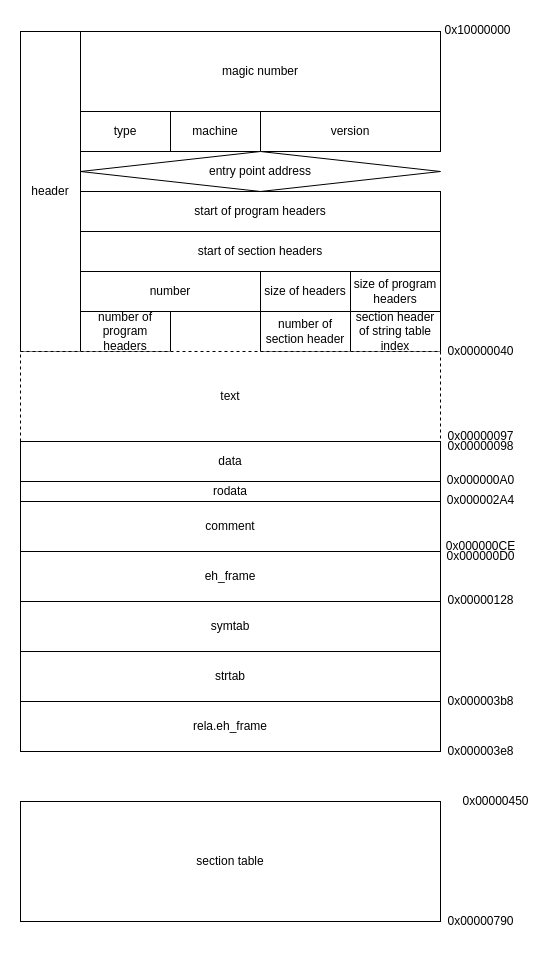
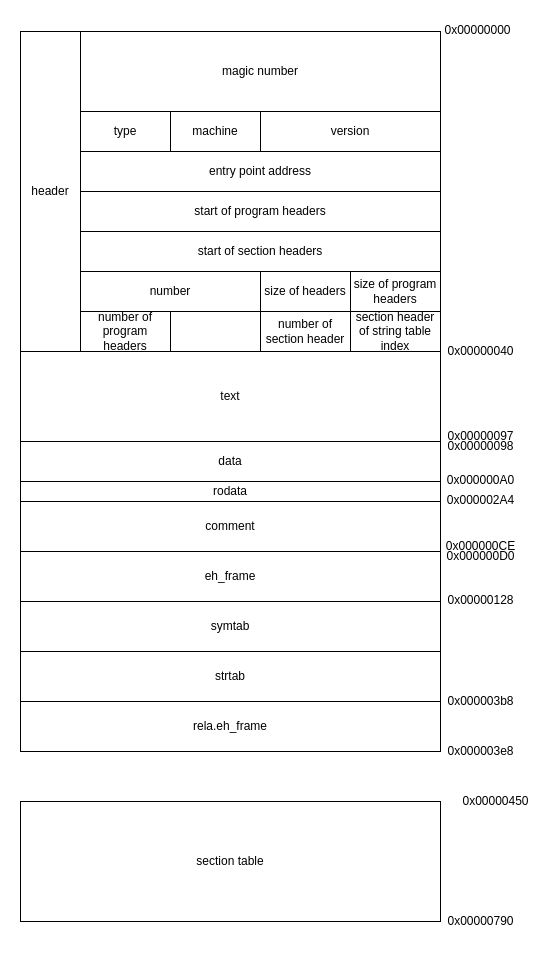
(478, 31) -> (478, 31)
(261, 172) -> (261, 172)
(231, 397) -> (231, 397)
